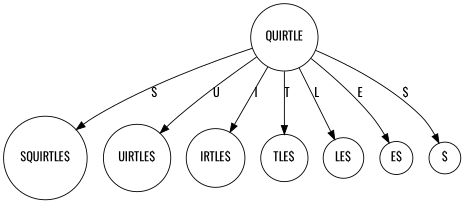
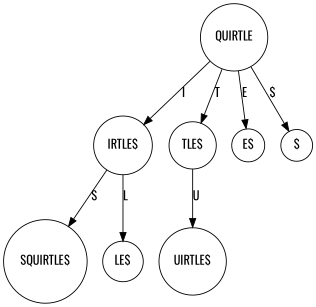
(165, 81) -> (90, 195)
(210, 91) -> (193, 194)
(315, 100) -> (123, 204)
